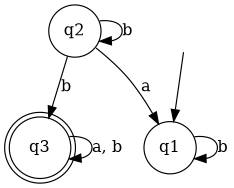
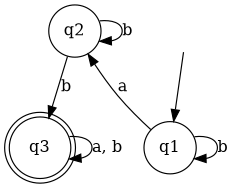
(128, 78) -> (120, 99)
